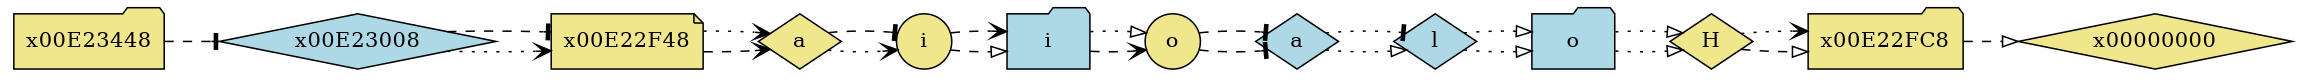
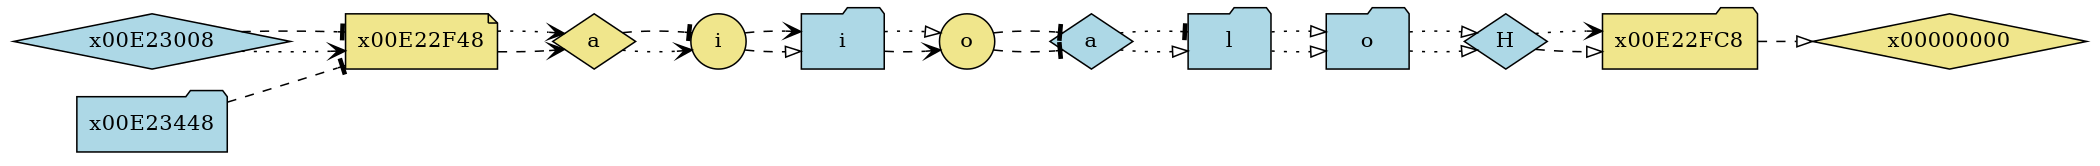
(89, 41) -> (152, 124)
(188, 41) -> (283, 85)
(1435, 41) -> (1230, 41)
(1712, 41) -> (1506, 41)
